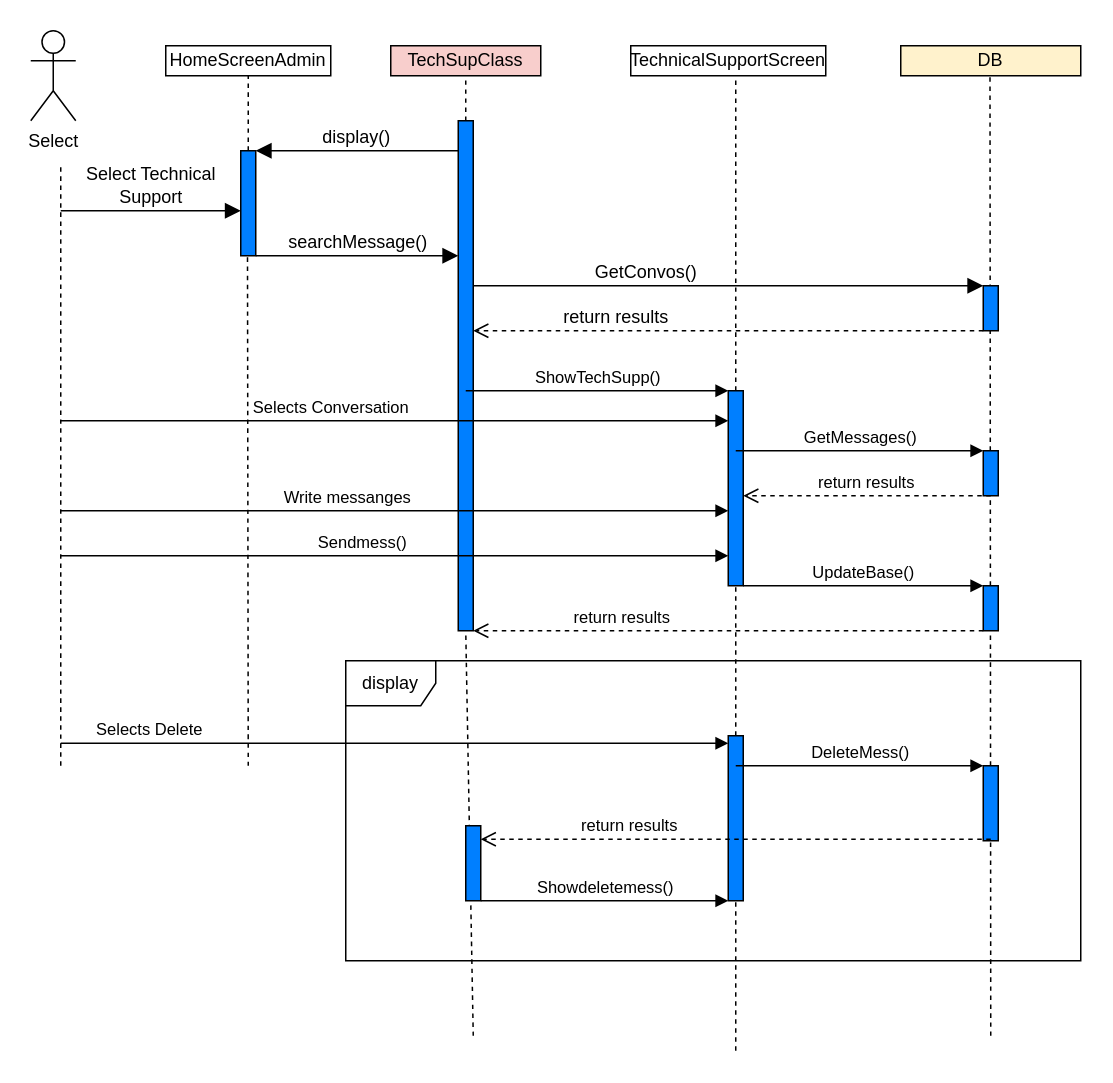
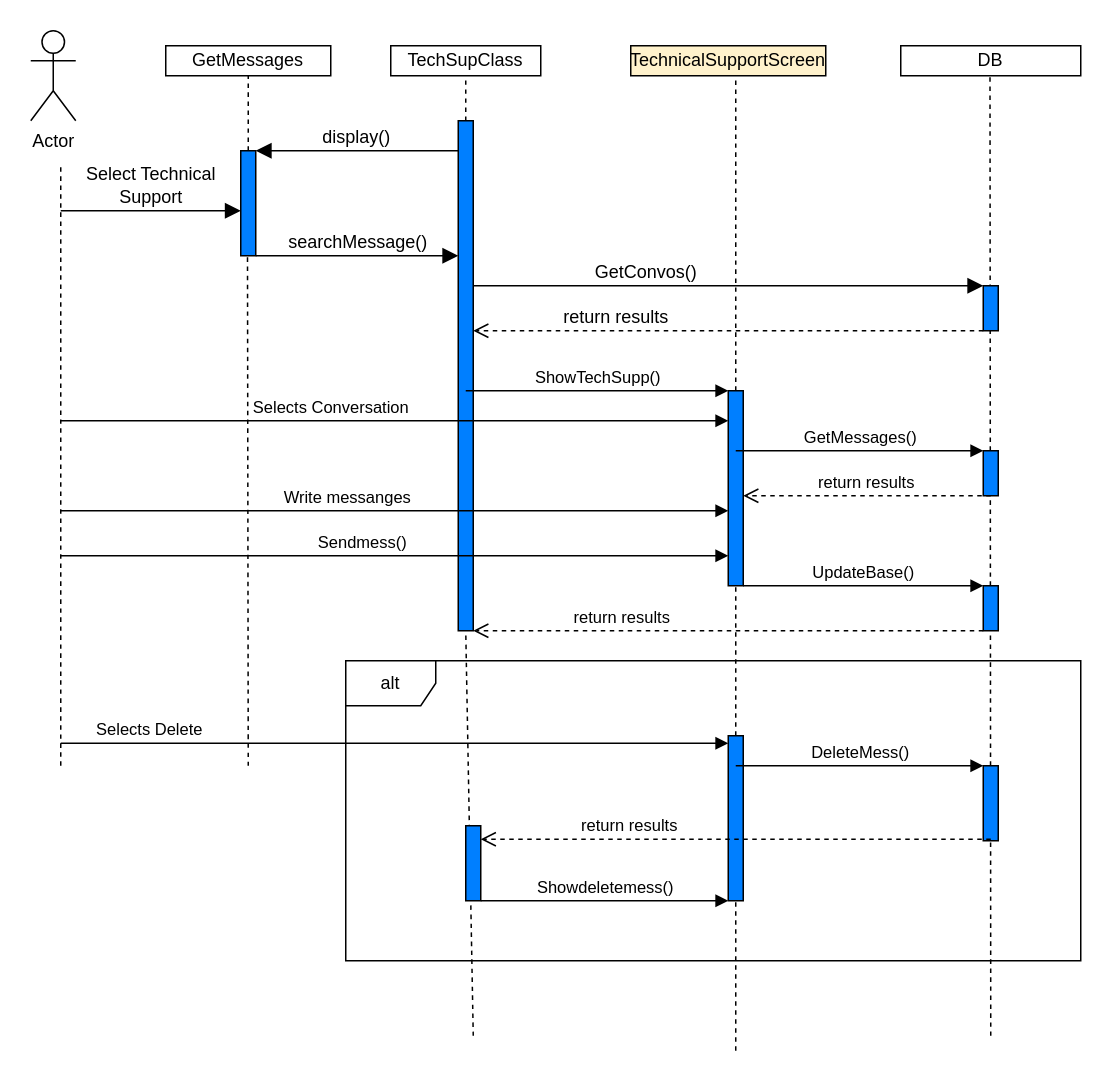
(248, 61) -> (248, 61)
(466, 61) -> (466, 61)
(728, 61) -> (728, 61)
(991, 61) -> (991, 61)
(54, 142) -> (54, 142)
(391, 683) -> (391, 683)
